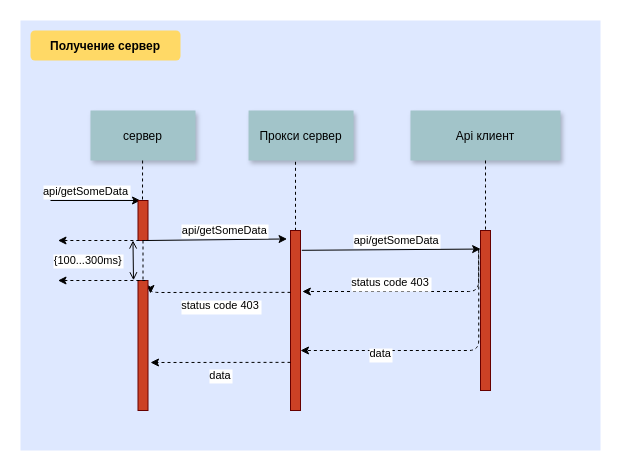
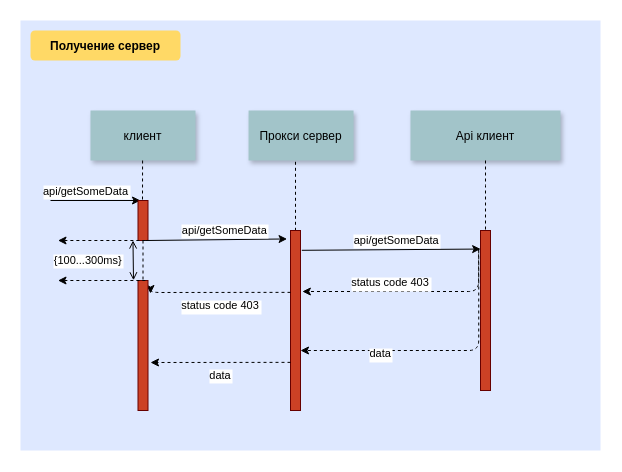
(143, 136) -> (143, 136)
